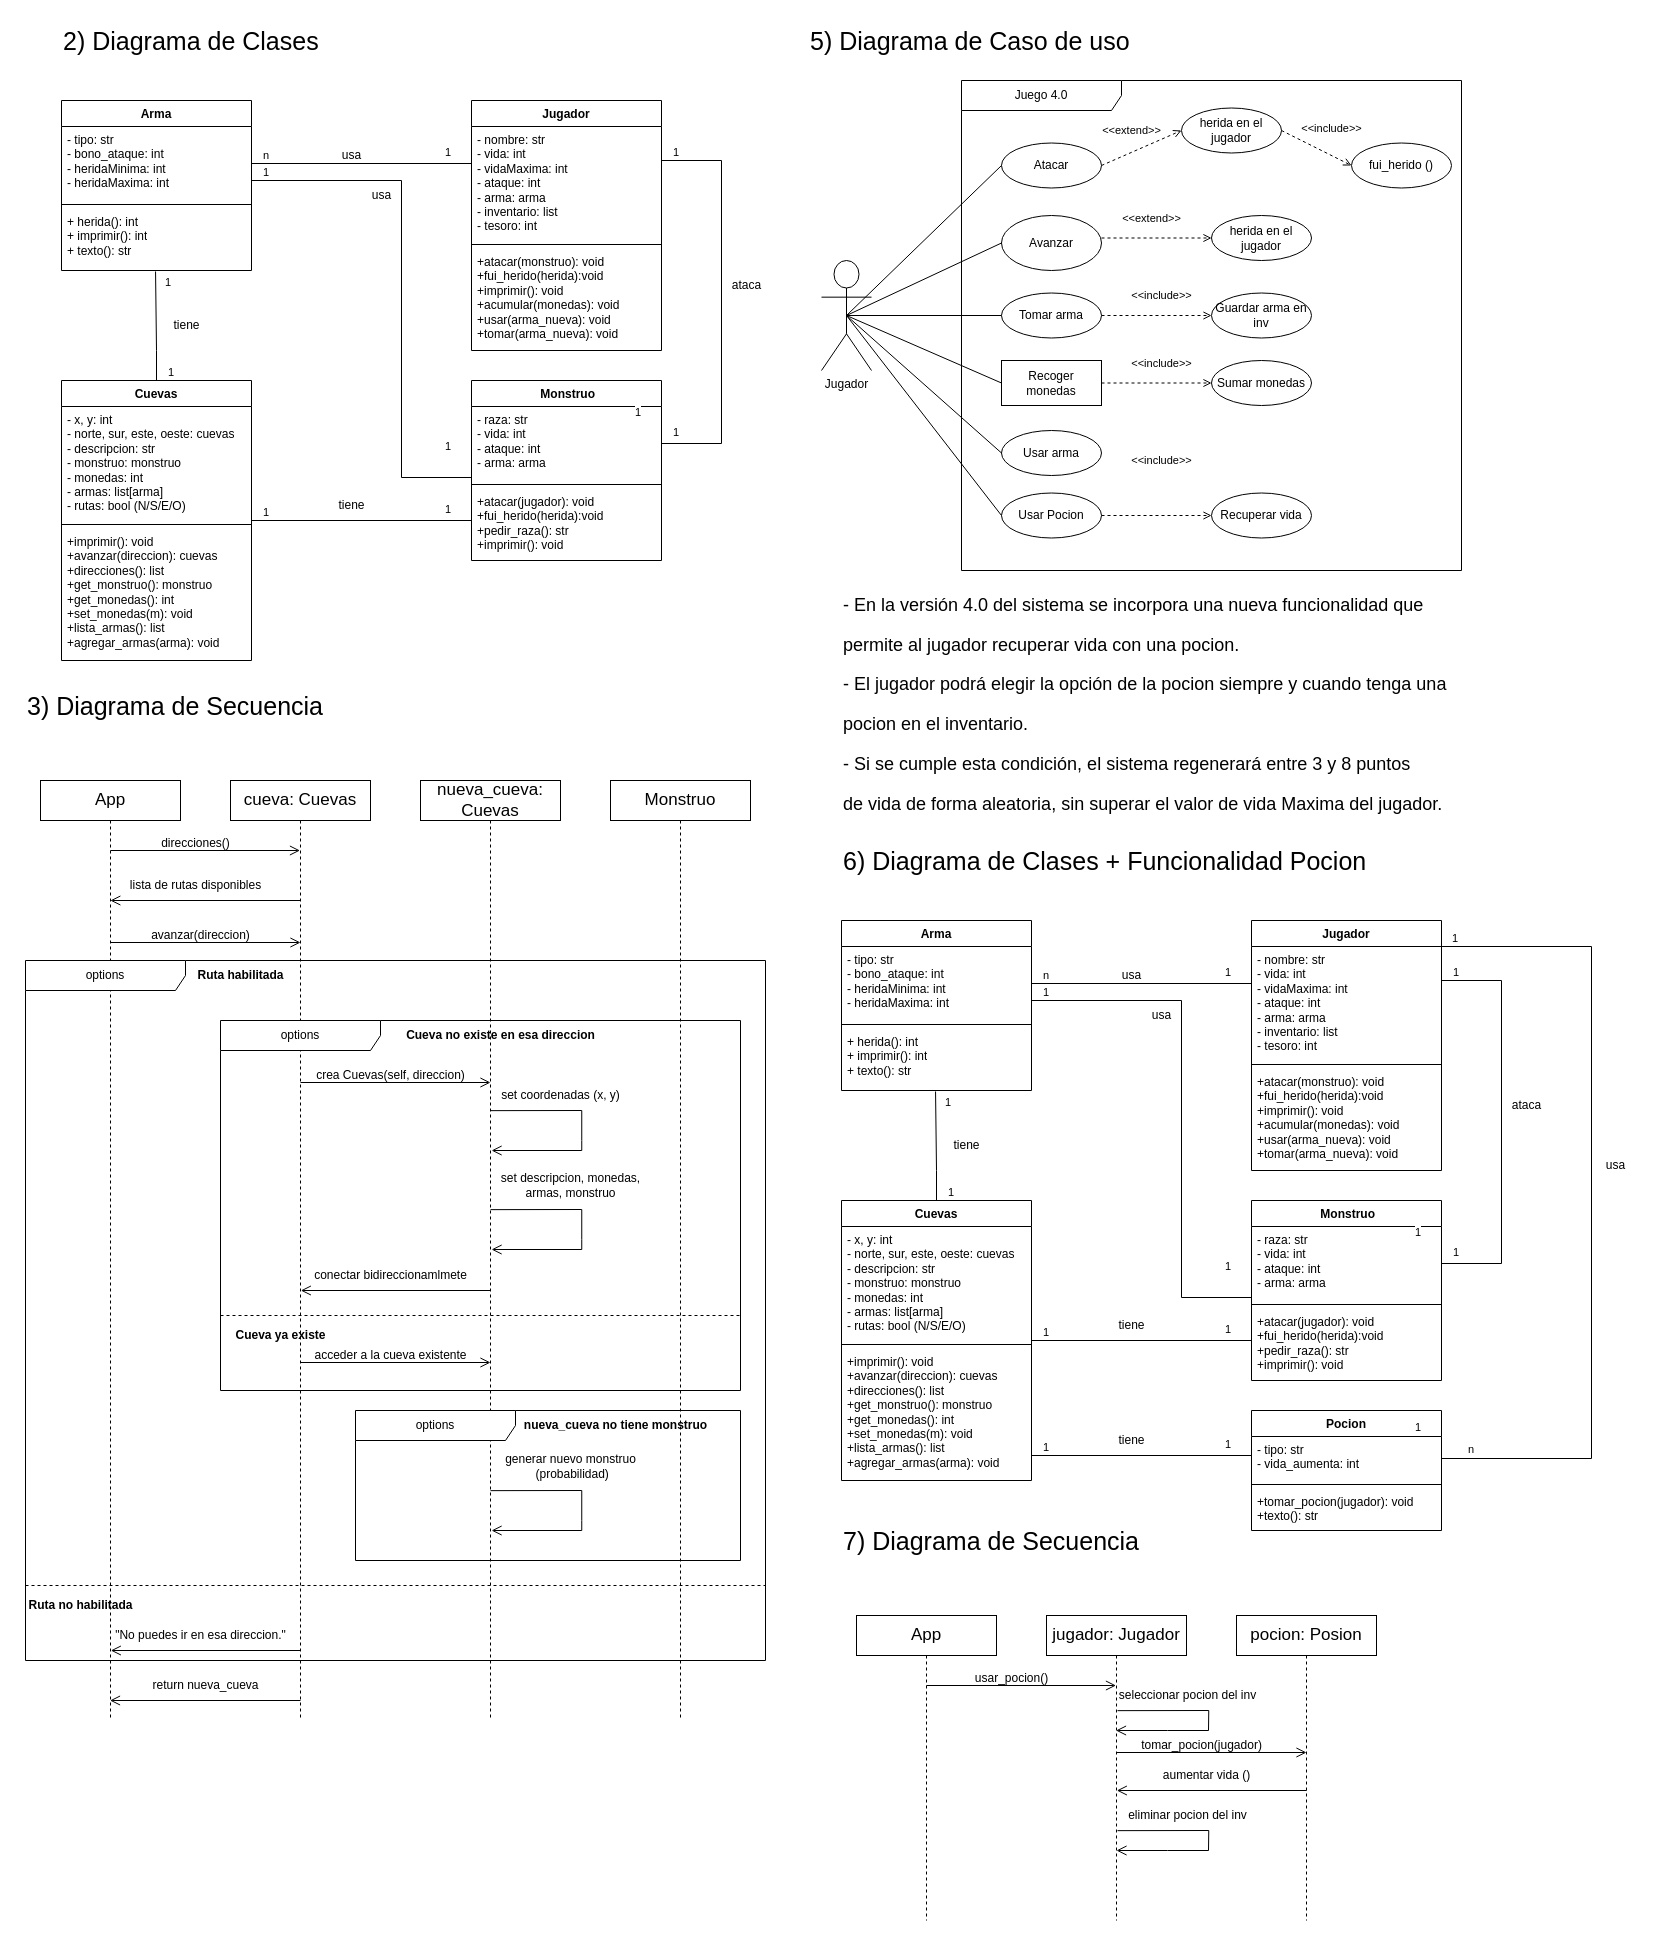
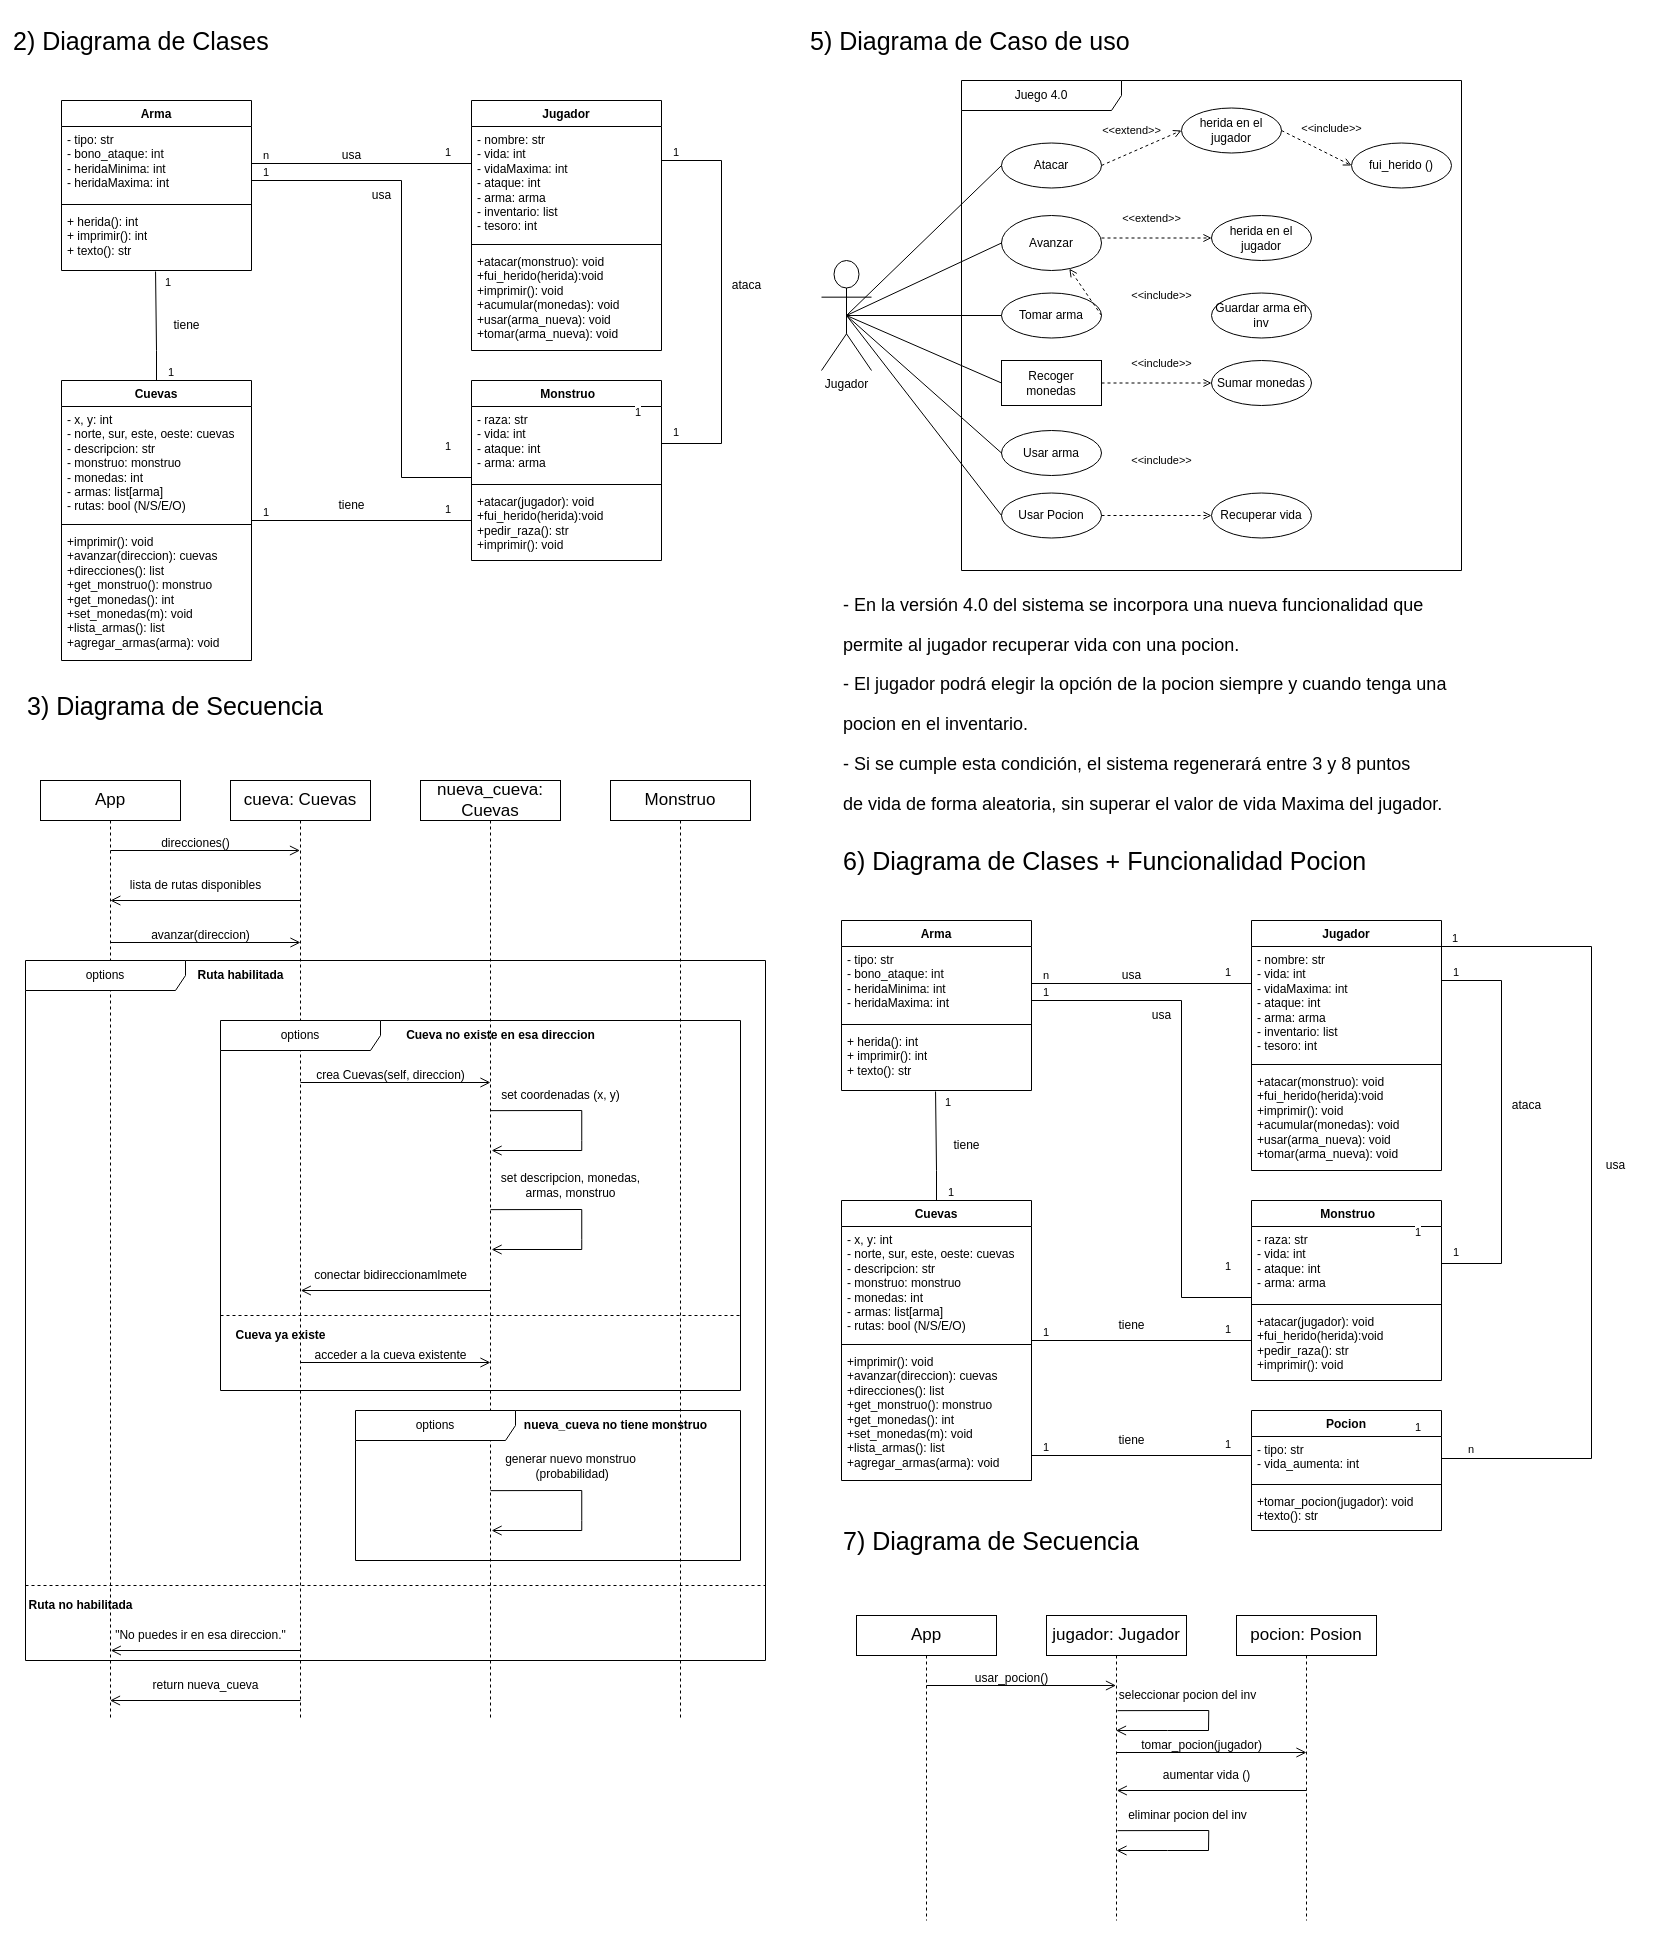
(202, 41) -> (152, 41)
(1155, 316) -> (1086, 293)
